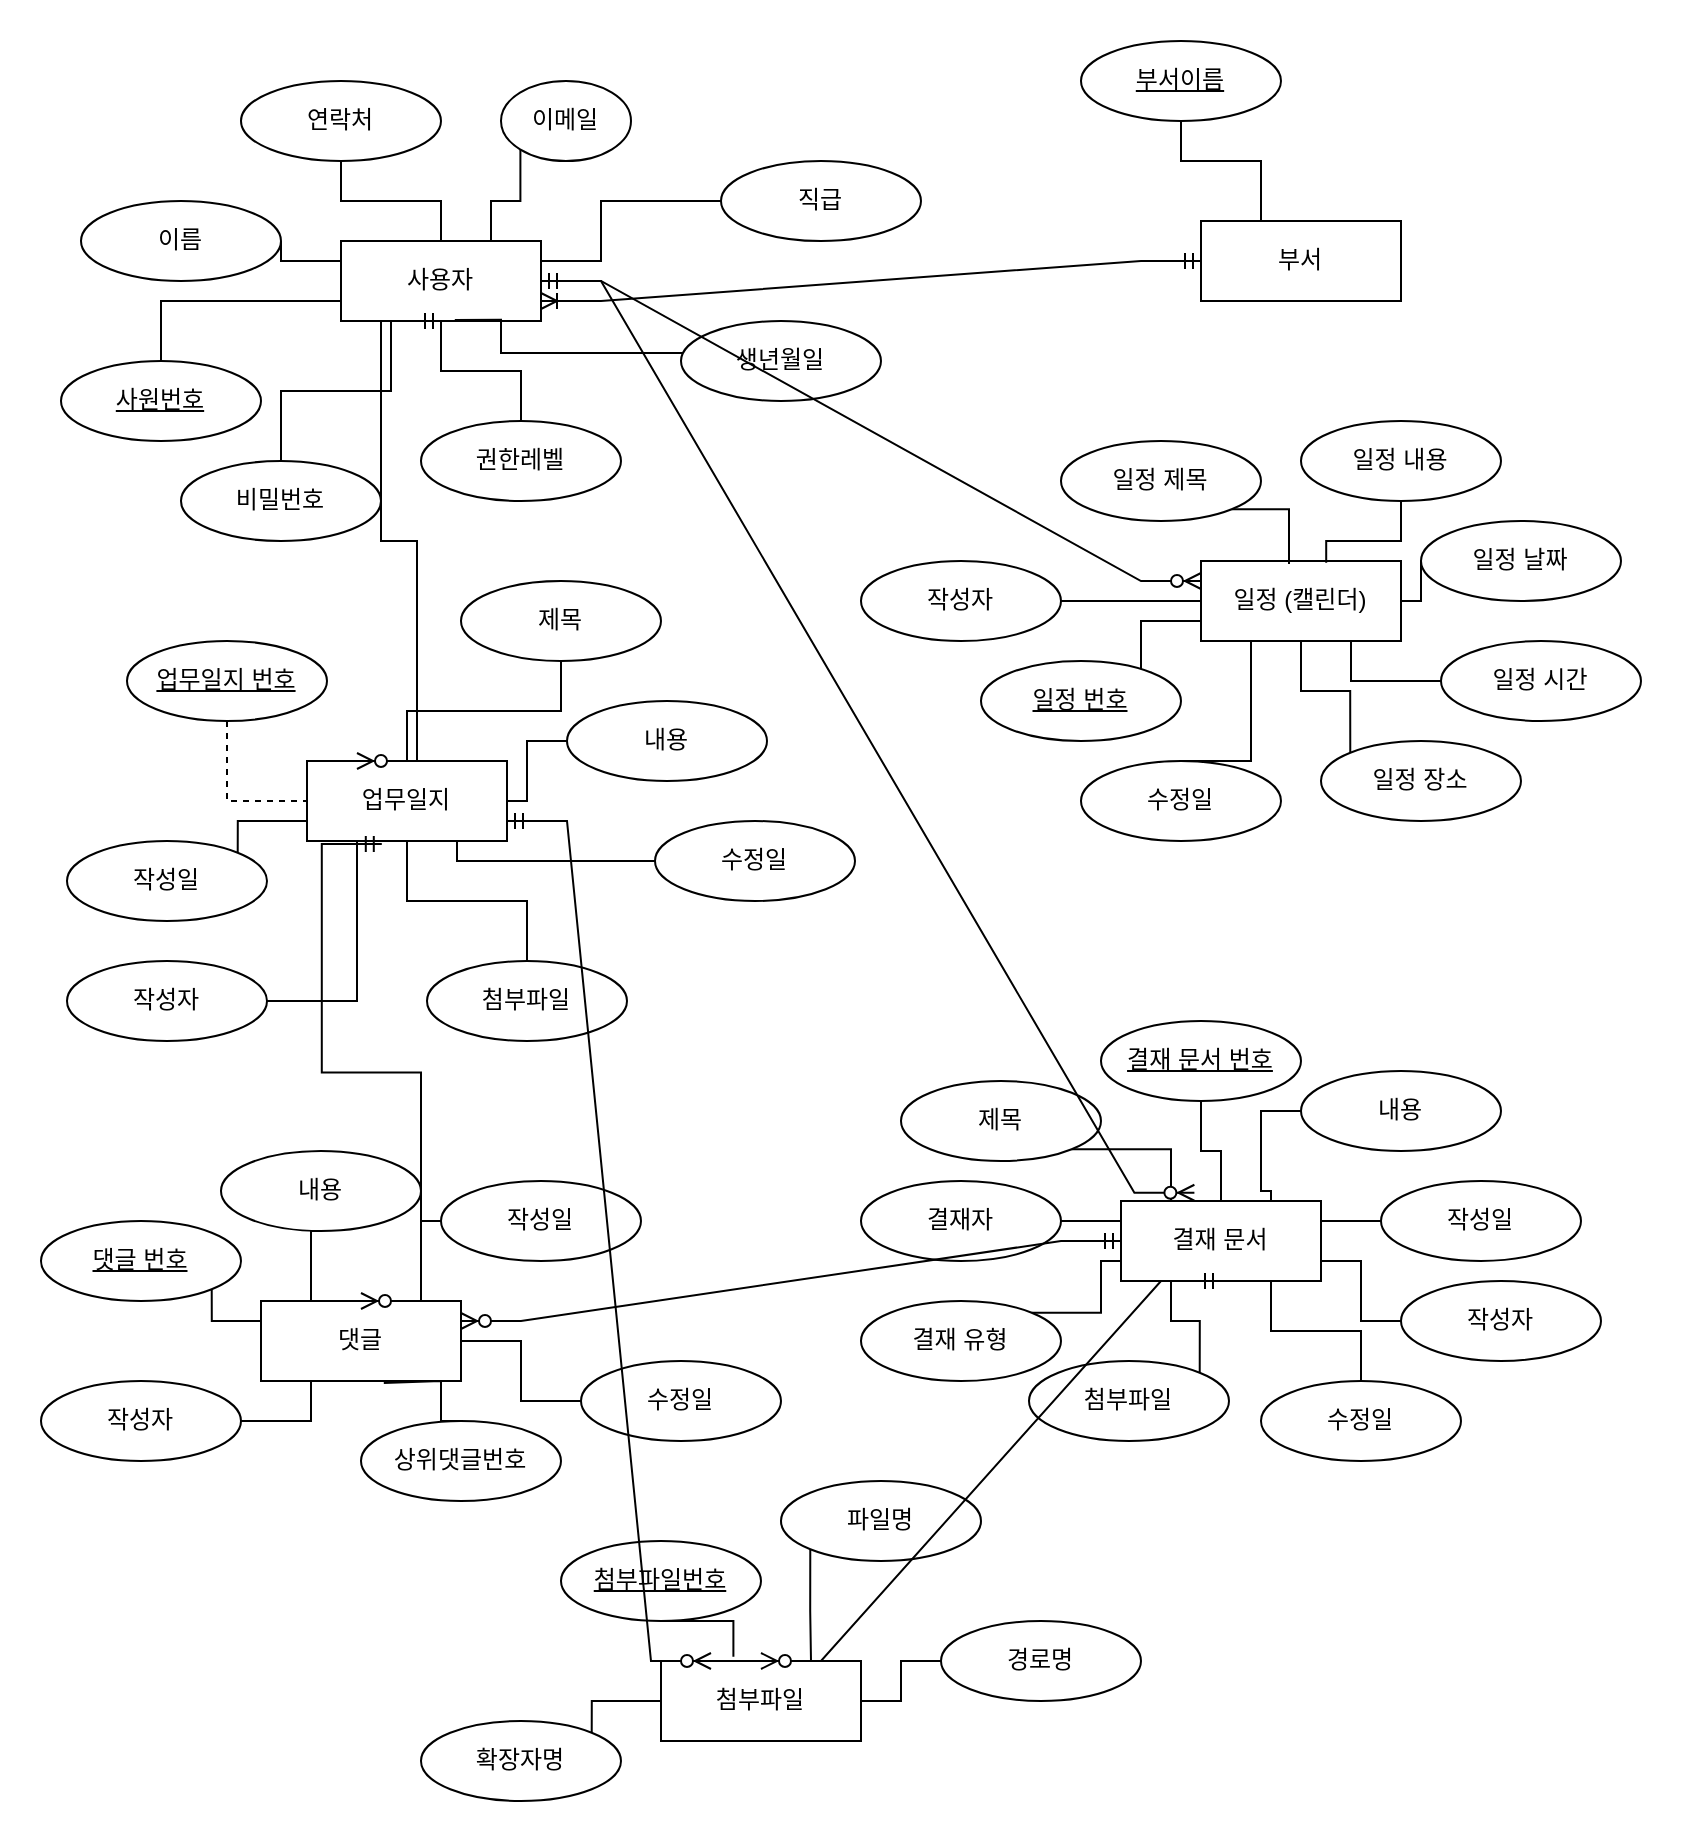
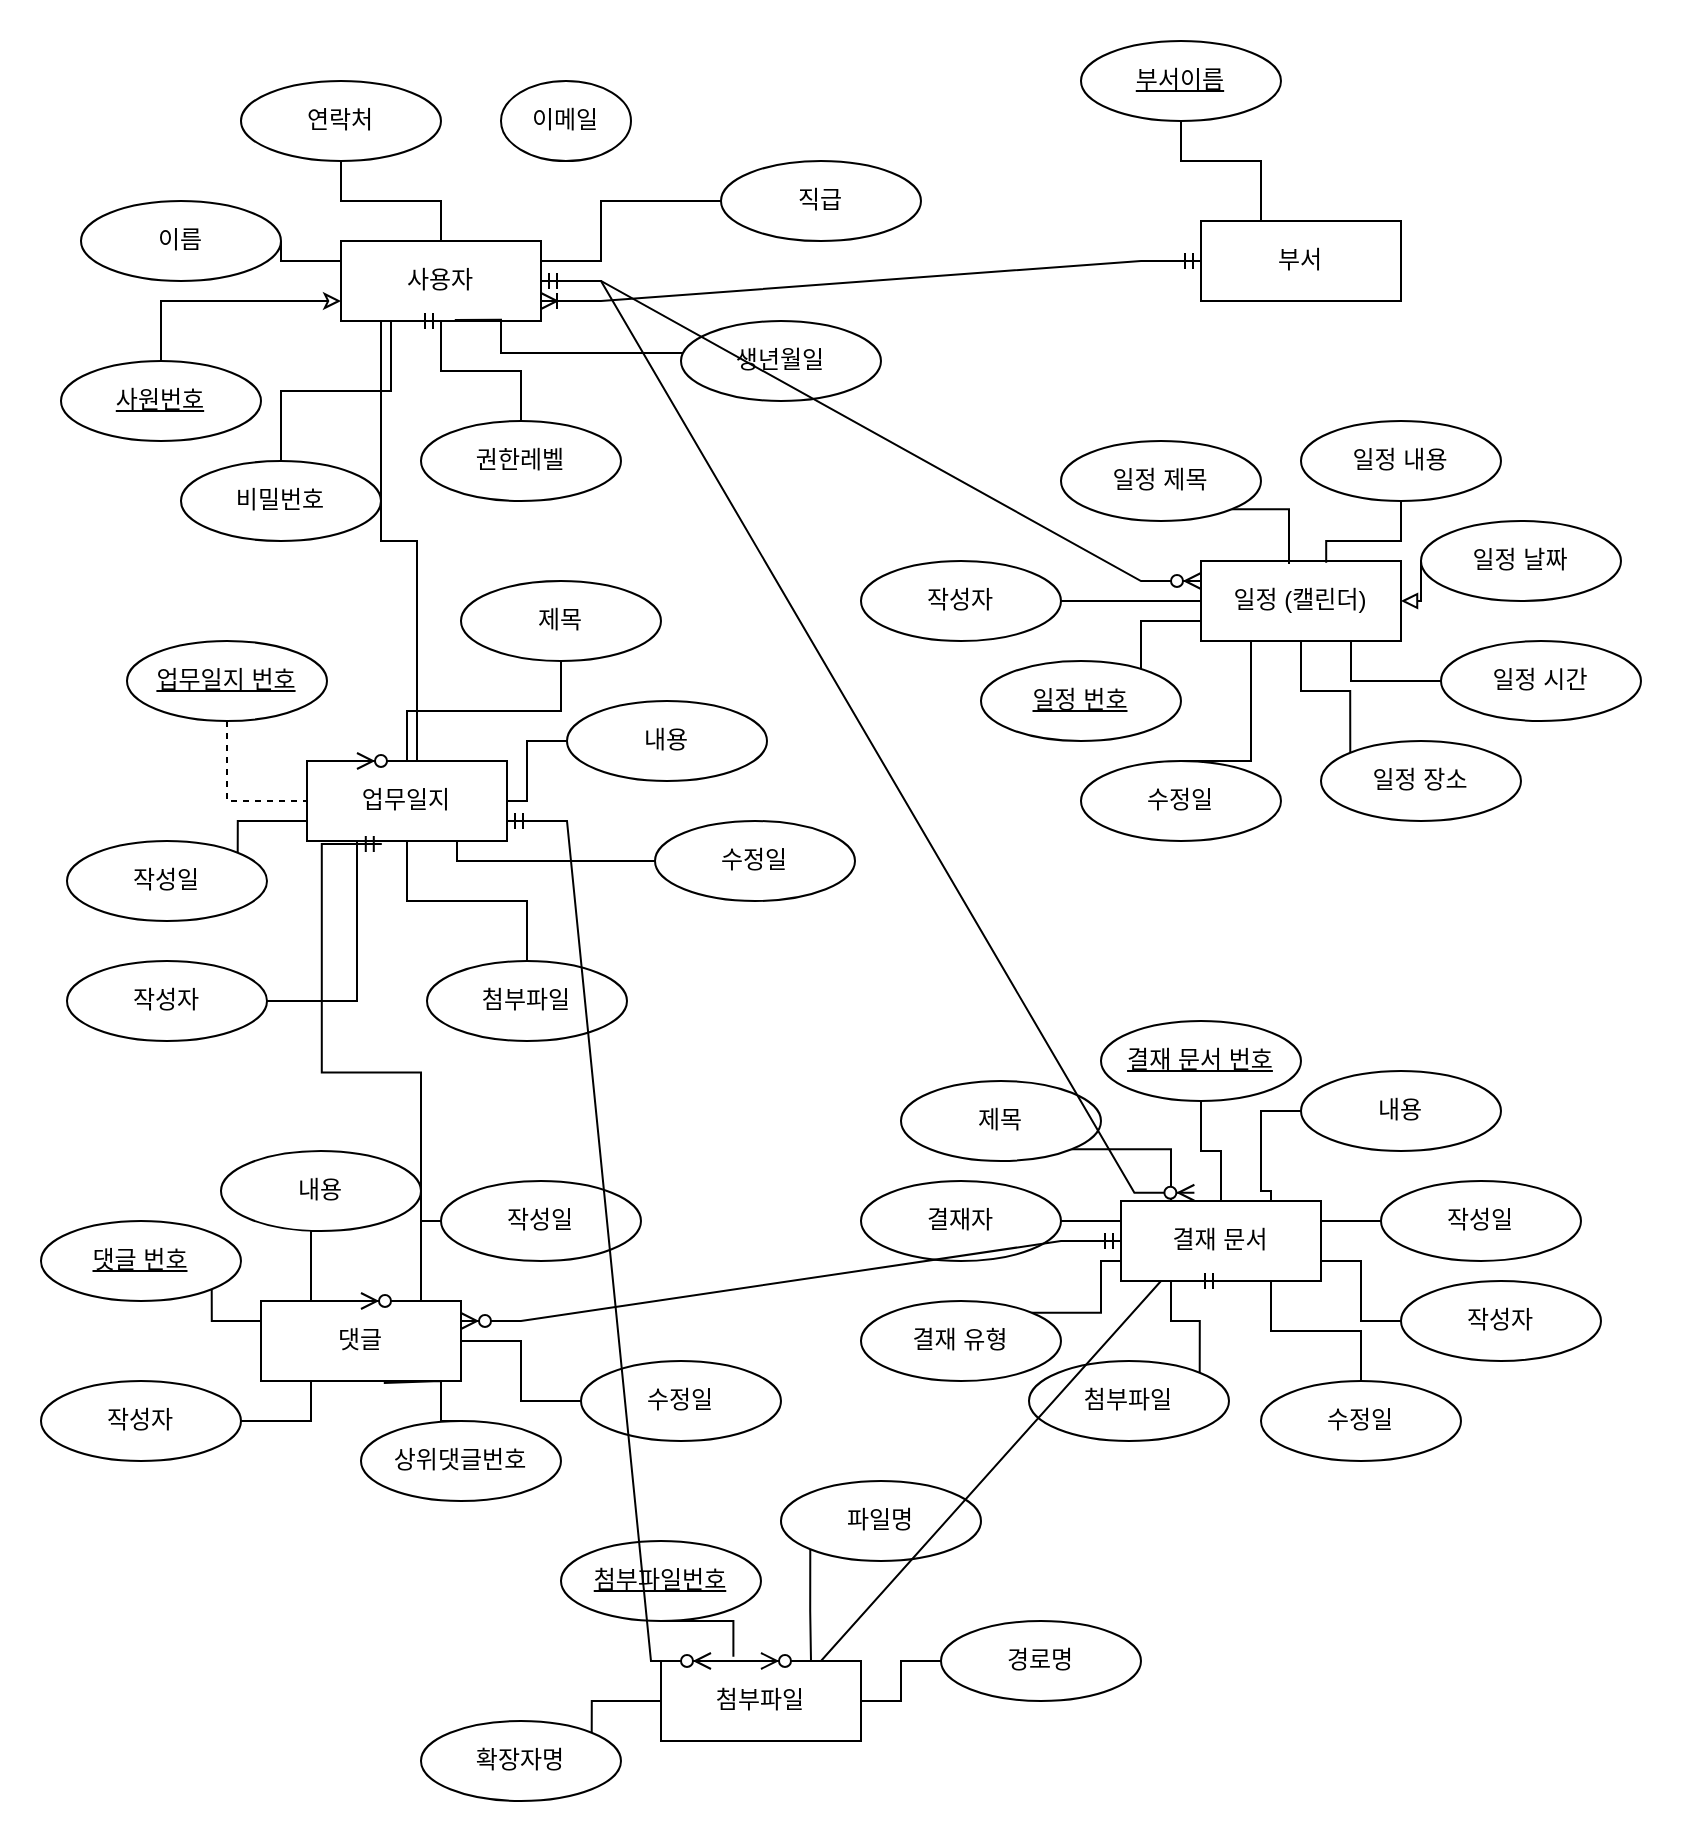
(511, 201) -> none
(331, 301) -> (326, 301)
(1411, 601) -> (1418, 601)
